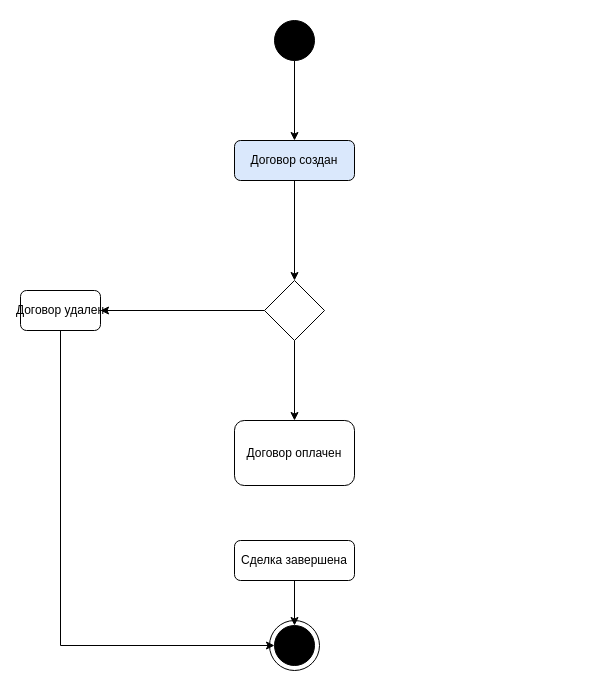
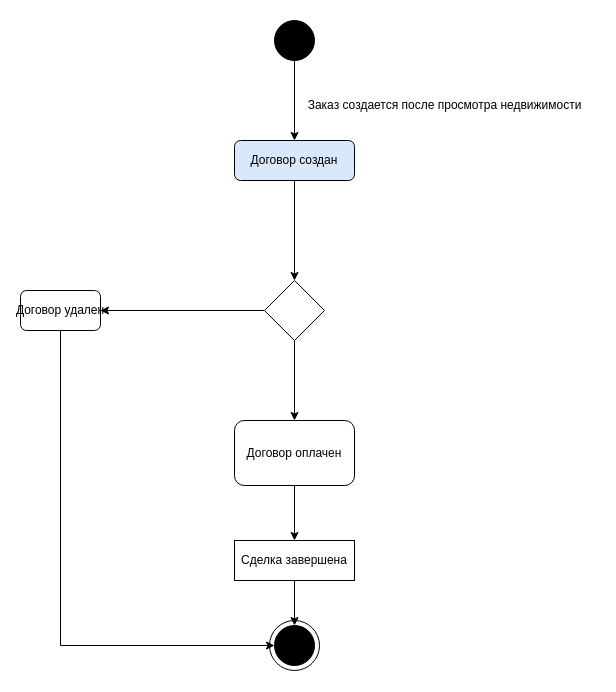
none -> (445, 106)
none -> (295, 510)
(295, 561) -> (295, 561)
